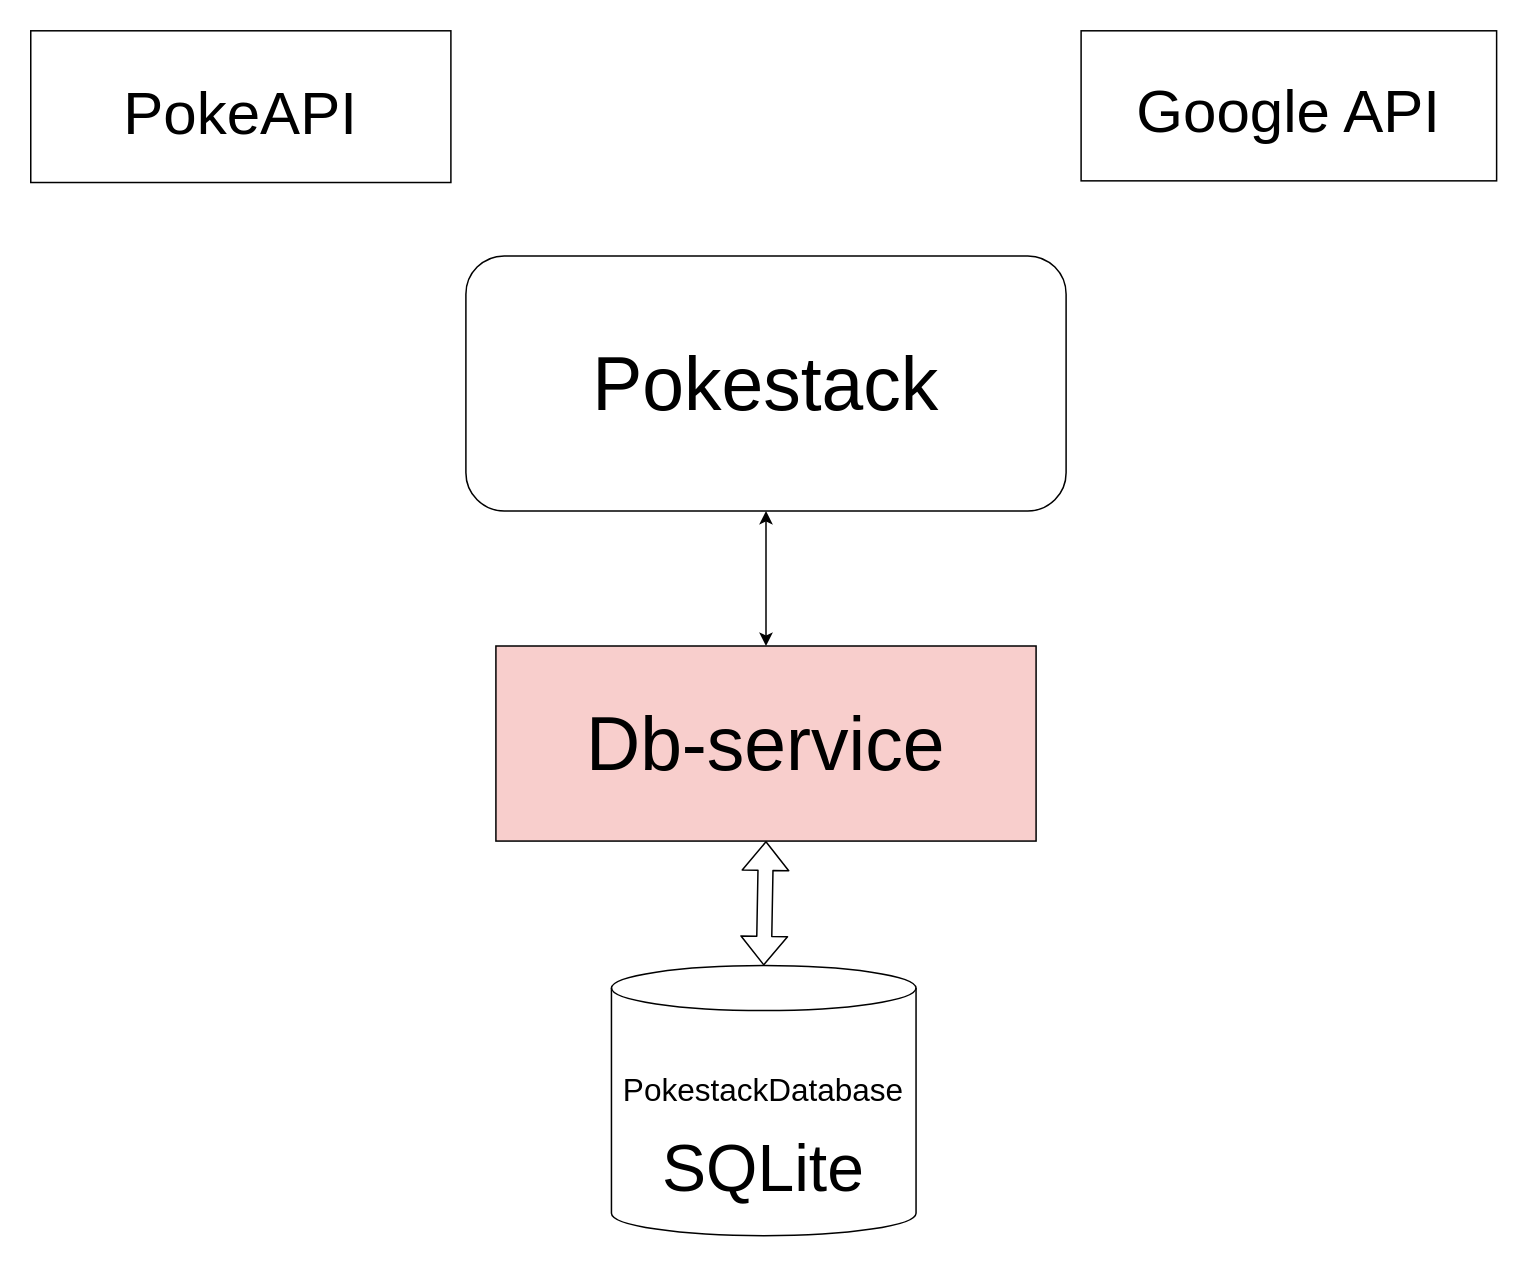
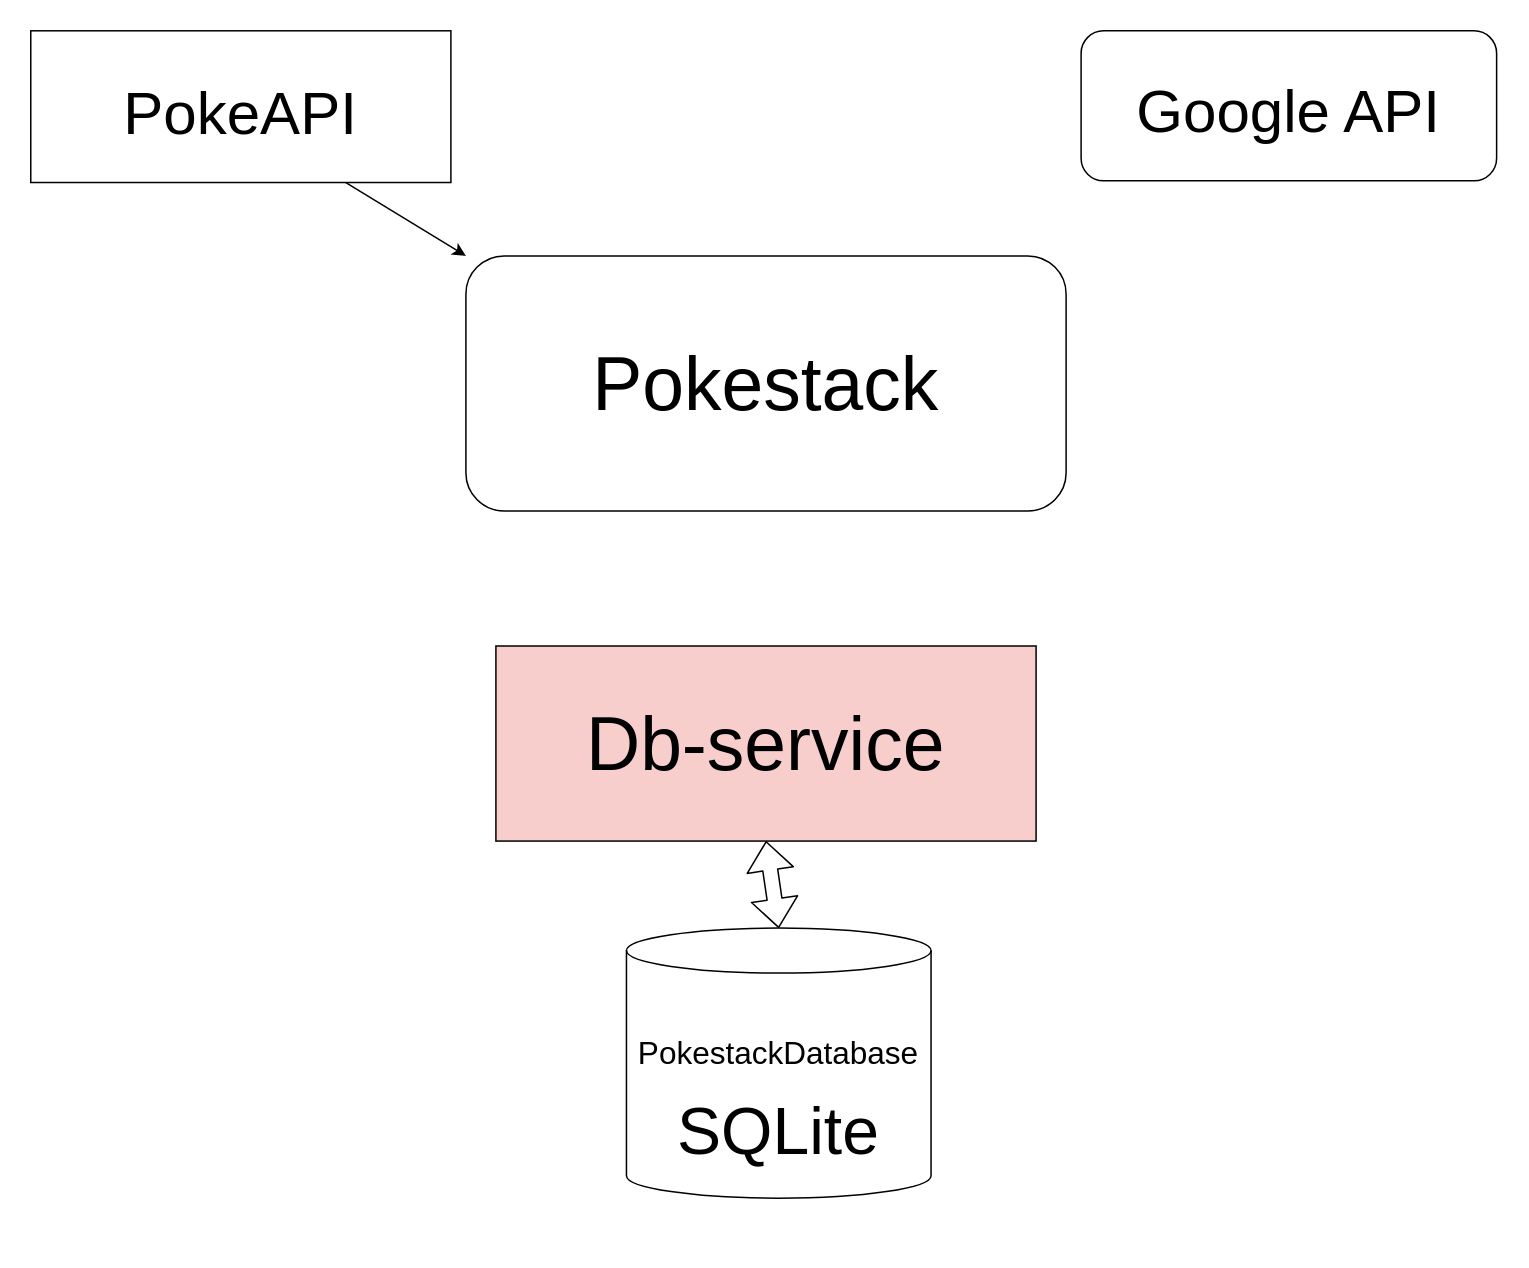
(1288, 106) -> (1288, 106)
none -> (401, 216)
(766, 579) -> none
(764, 1100) -> (779, 1063)
